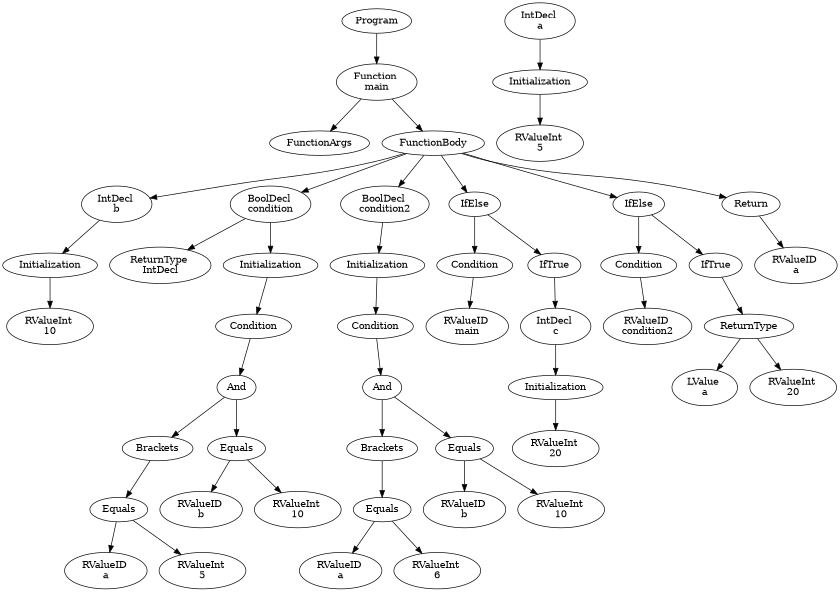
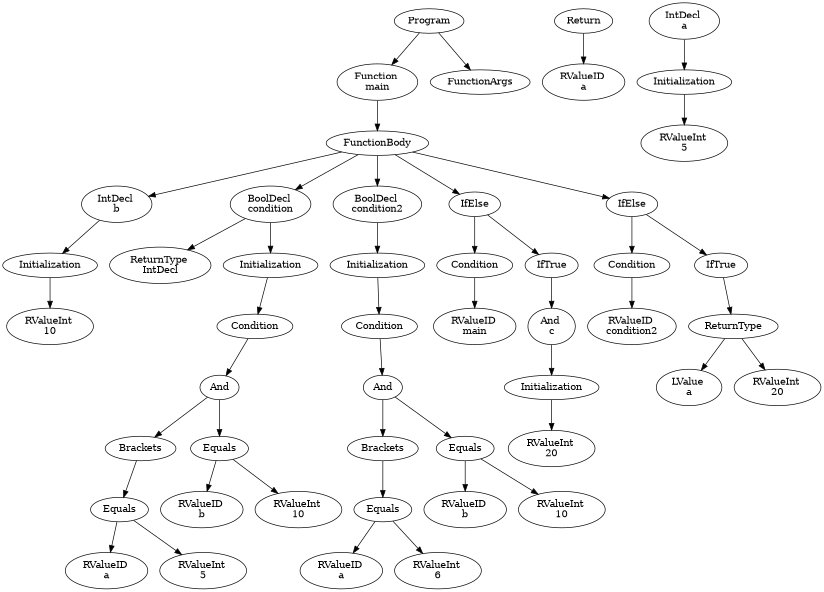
(348, 113) -> (452, 49)
(590, 176) -> none
(556, 326) -> (552, 326)
